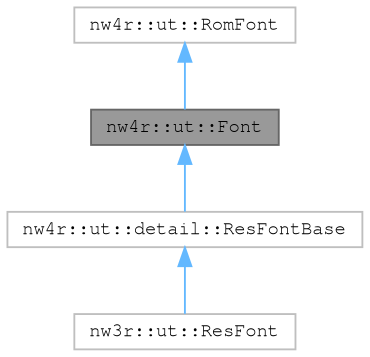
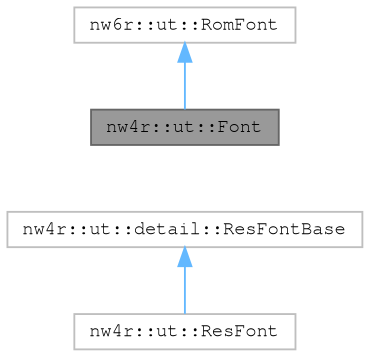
(185, 25) -> (185, 25)
(185, 188) -> none
(185, 332) -> (185, 332)
